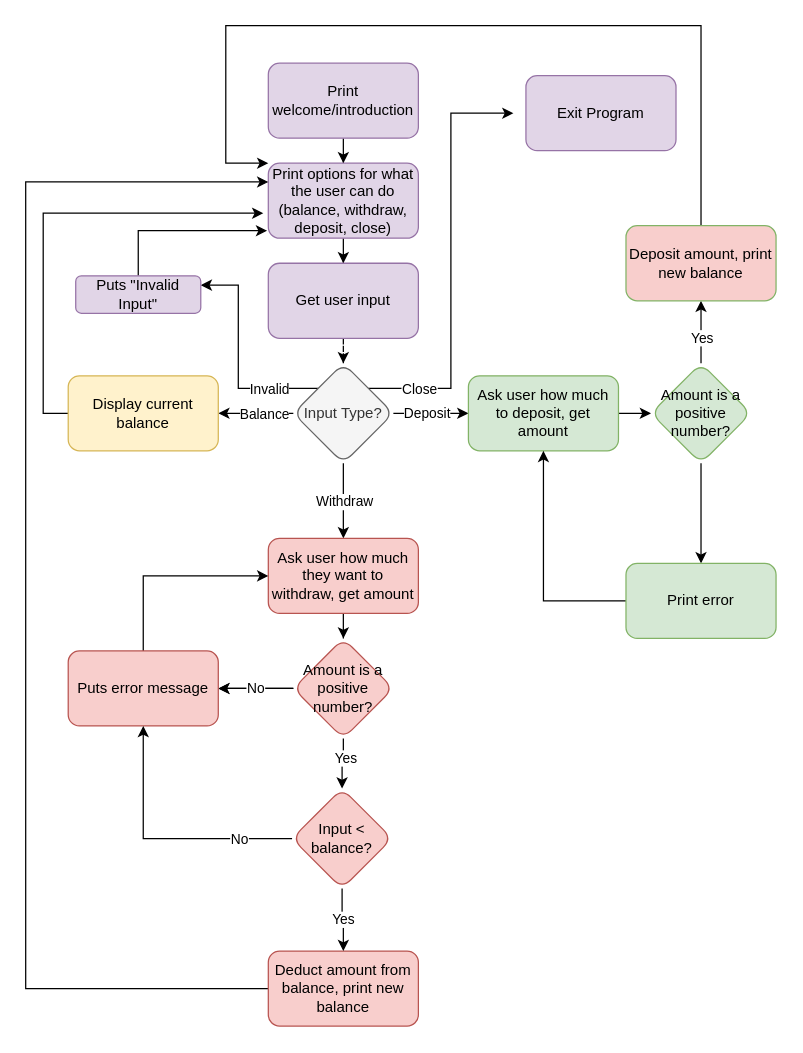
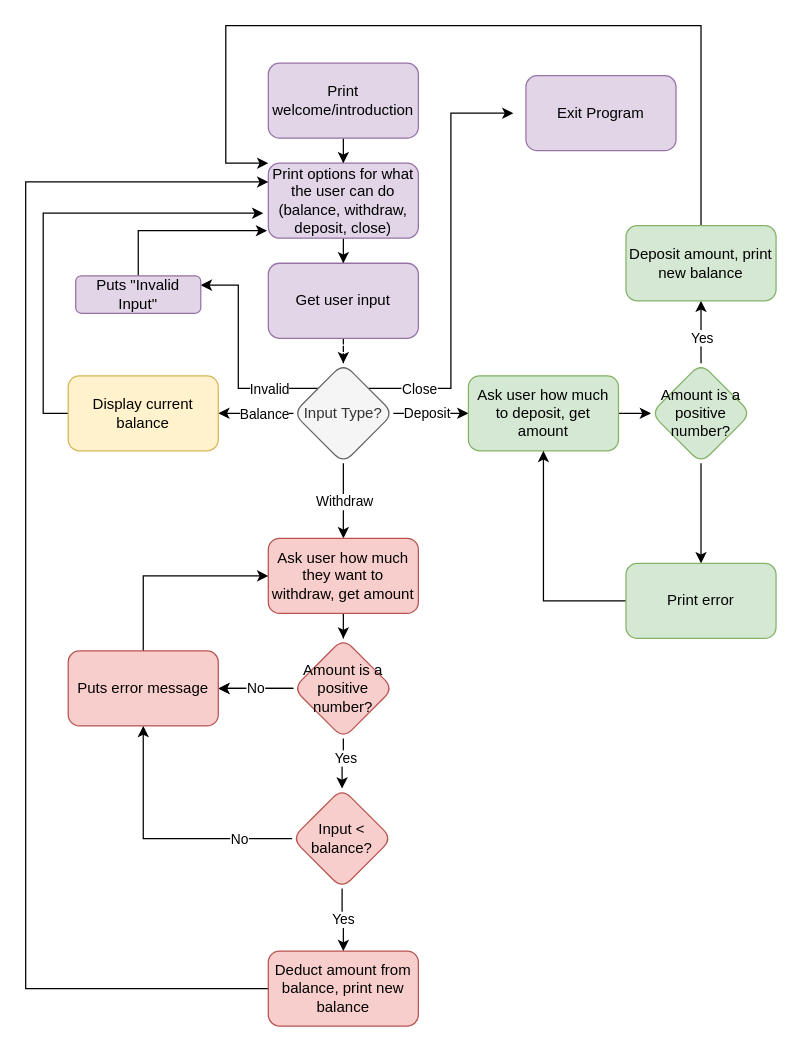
(701, 263) -> (701, 263)
